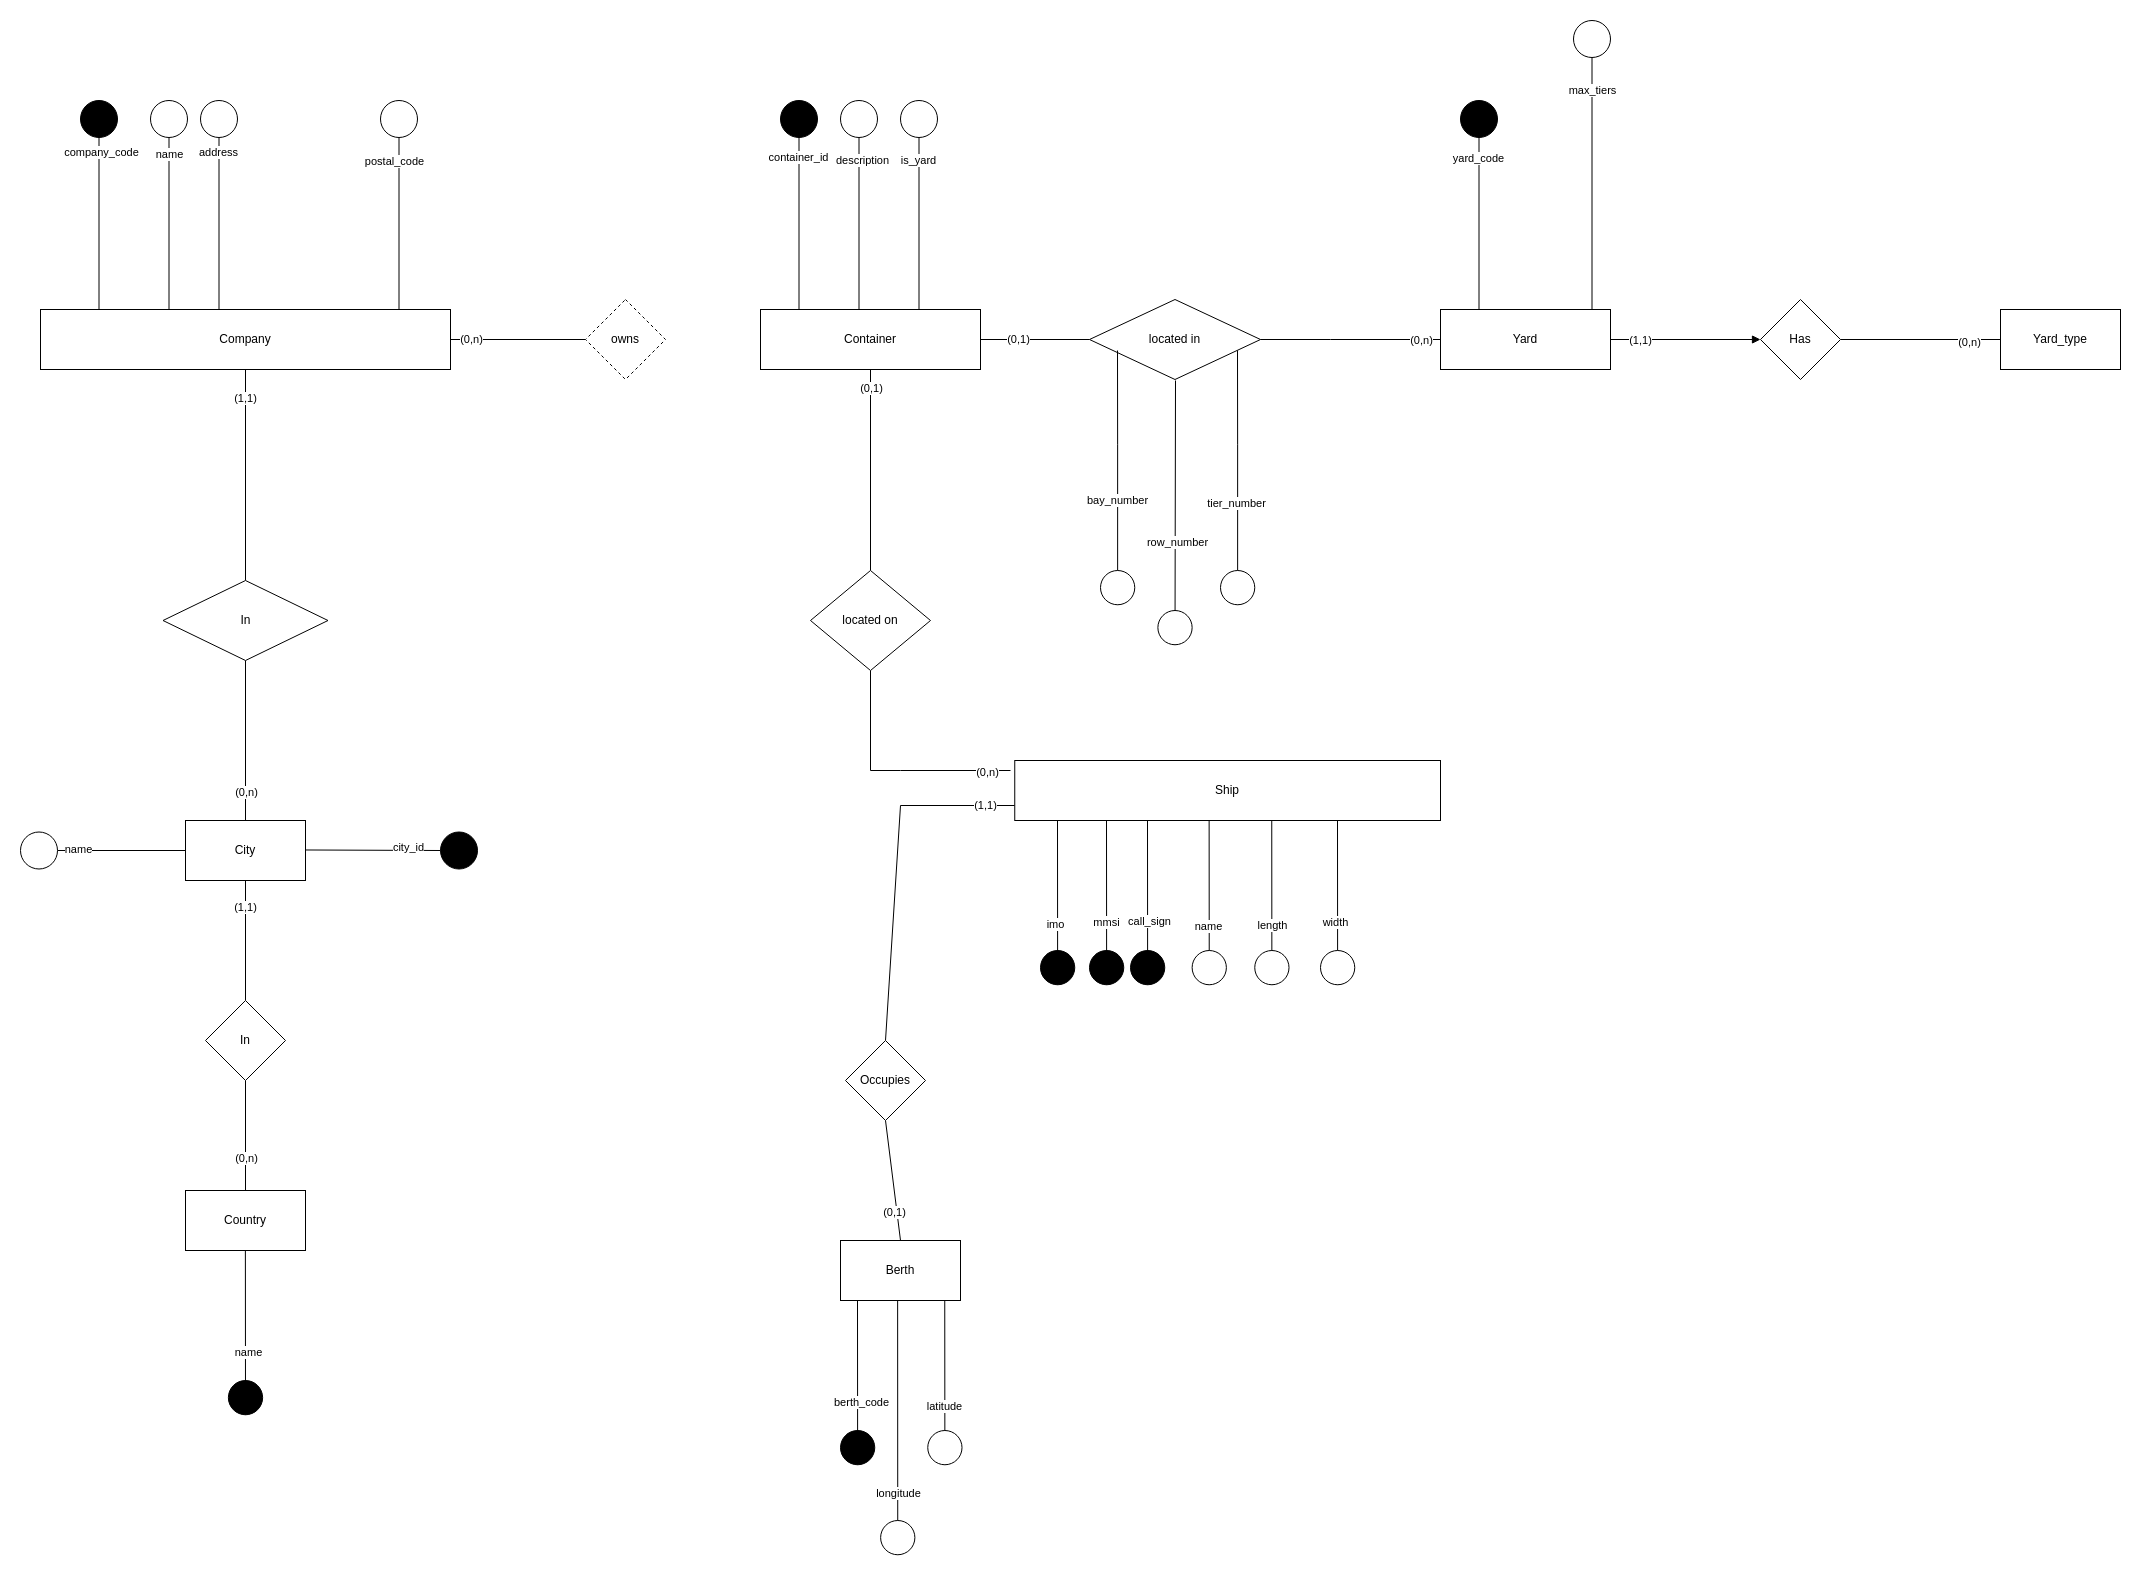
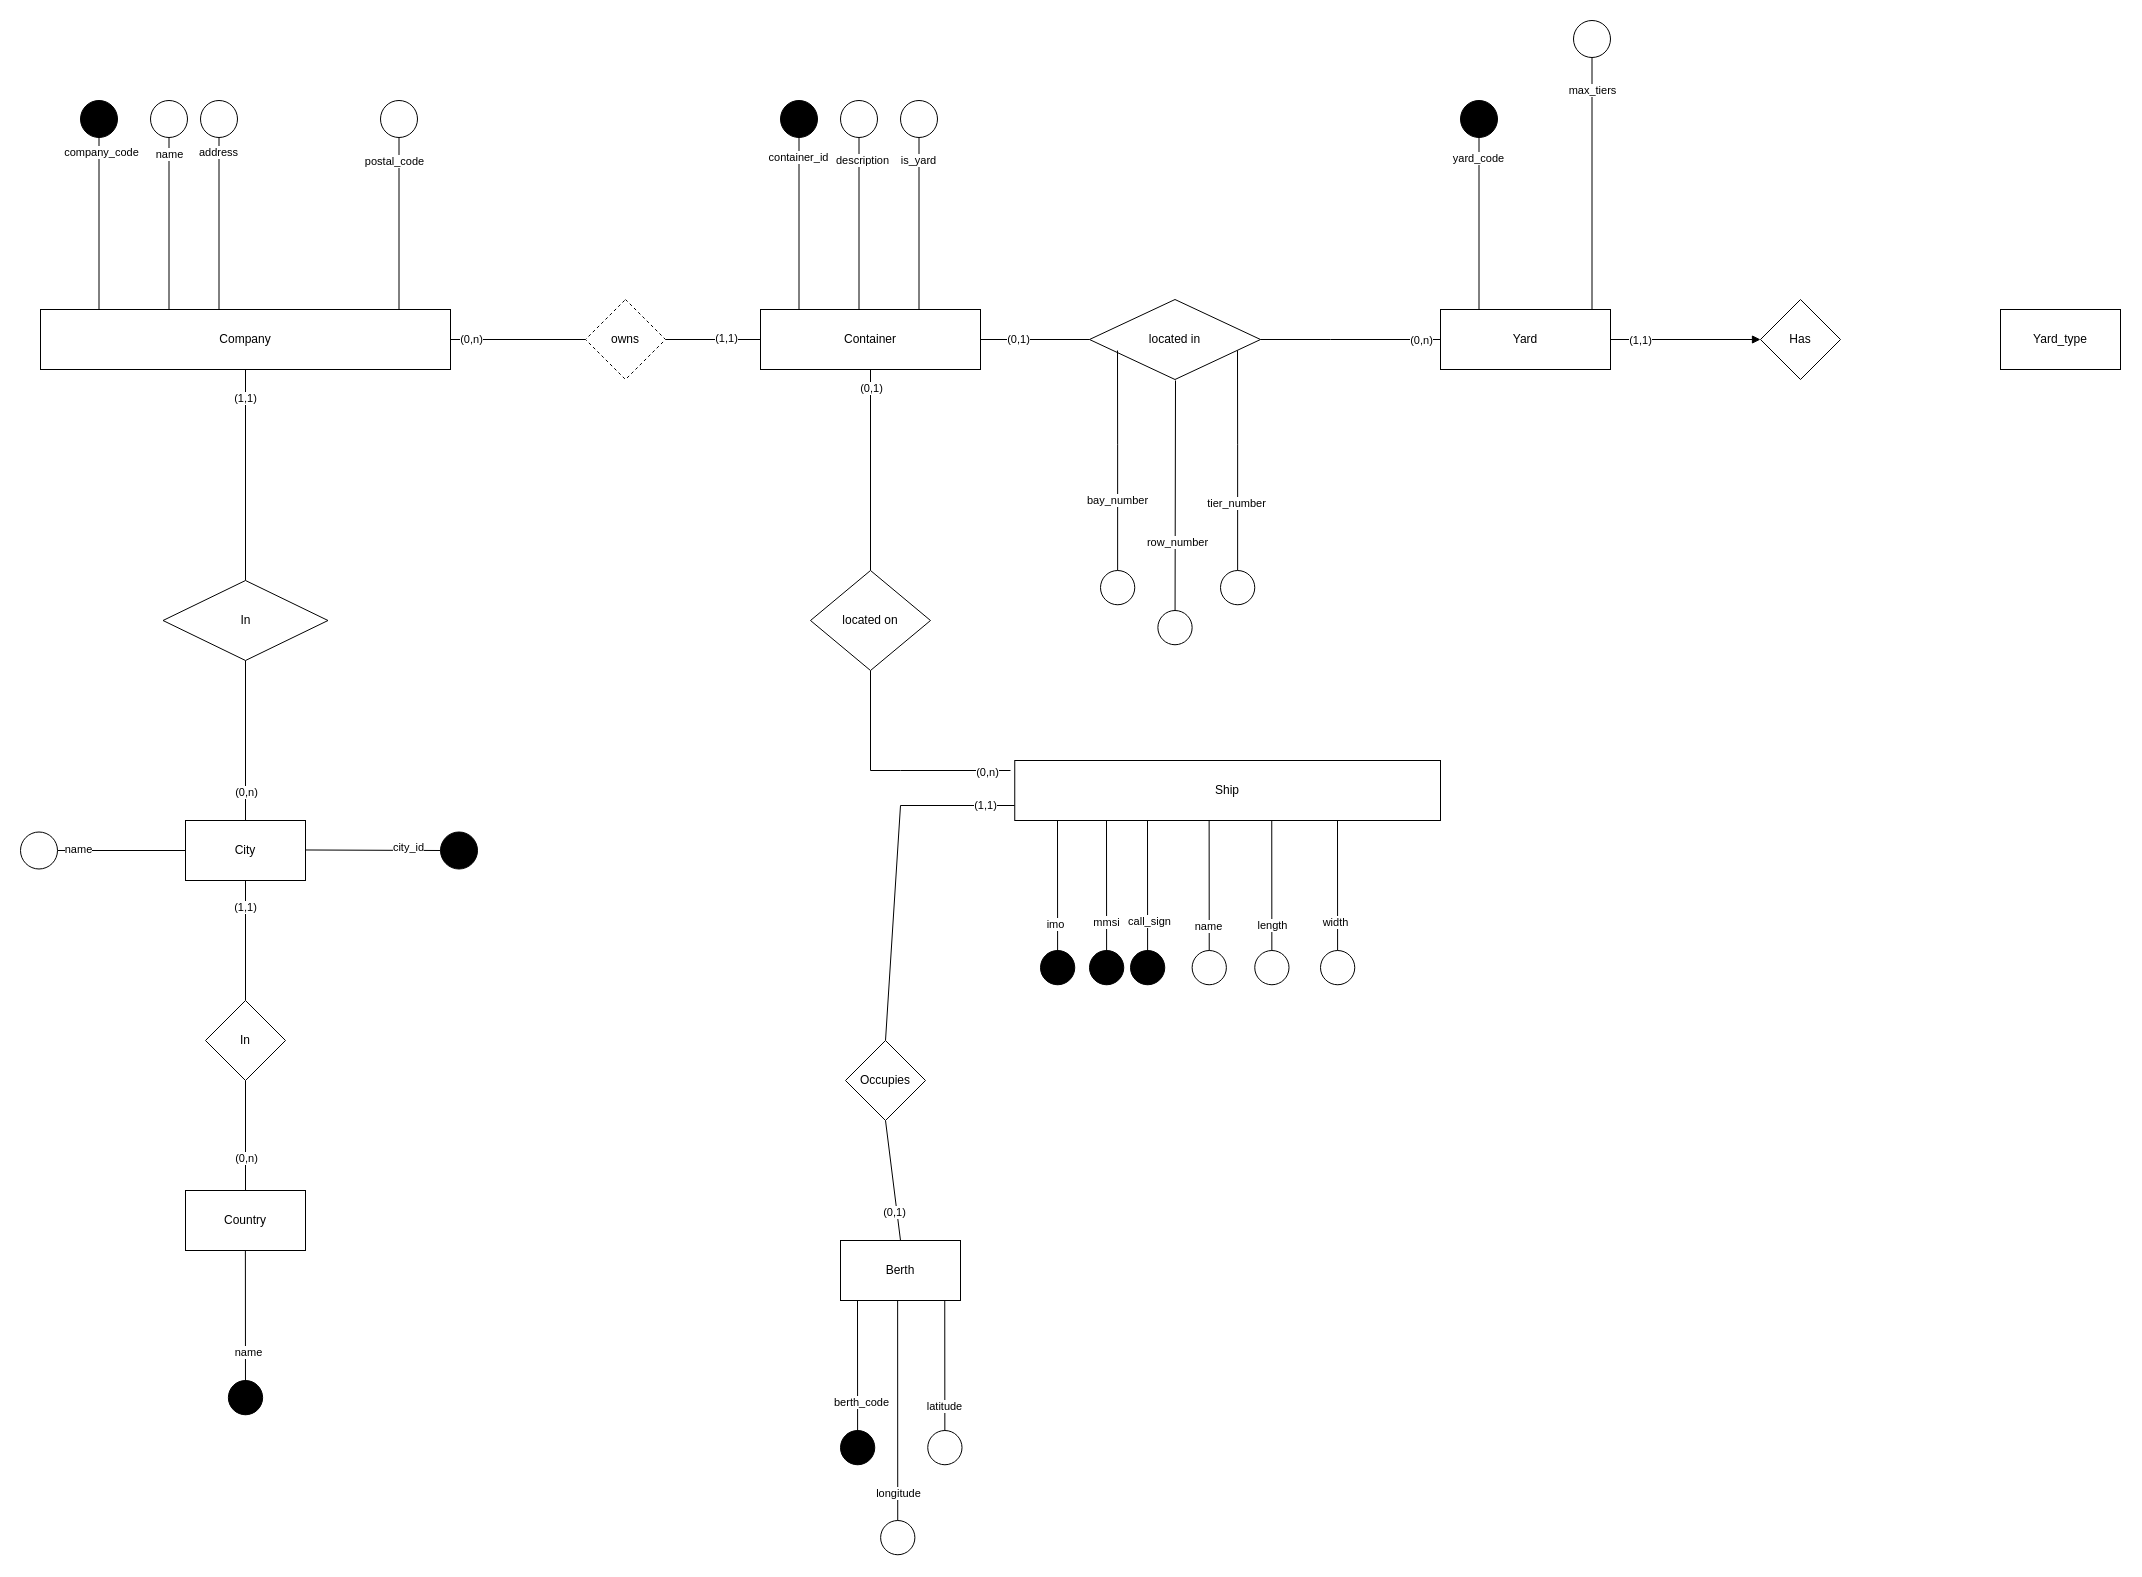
none -> (713, 340)
(1921, 340) -> none
